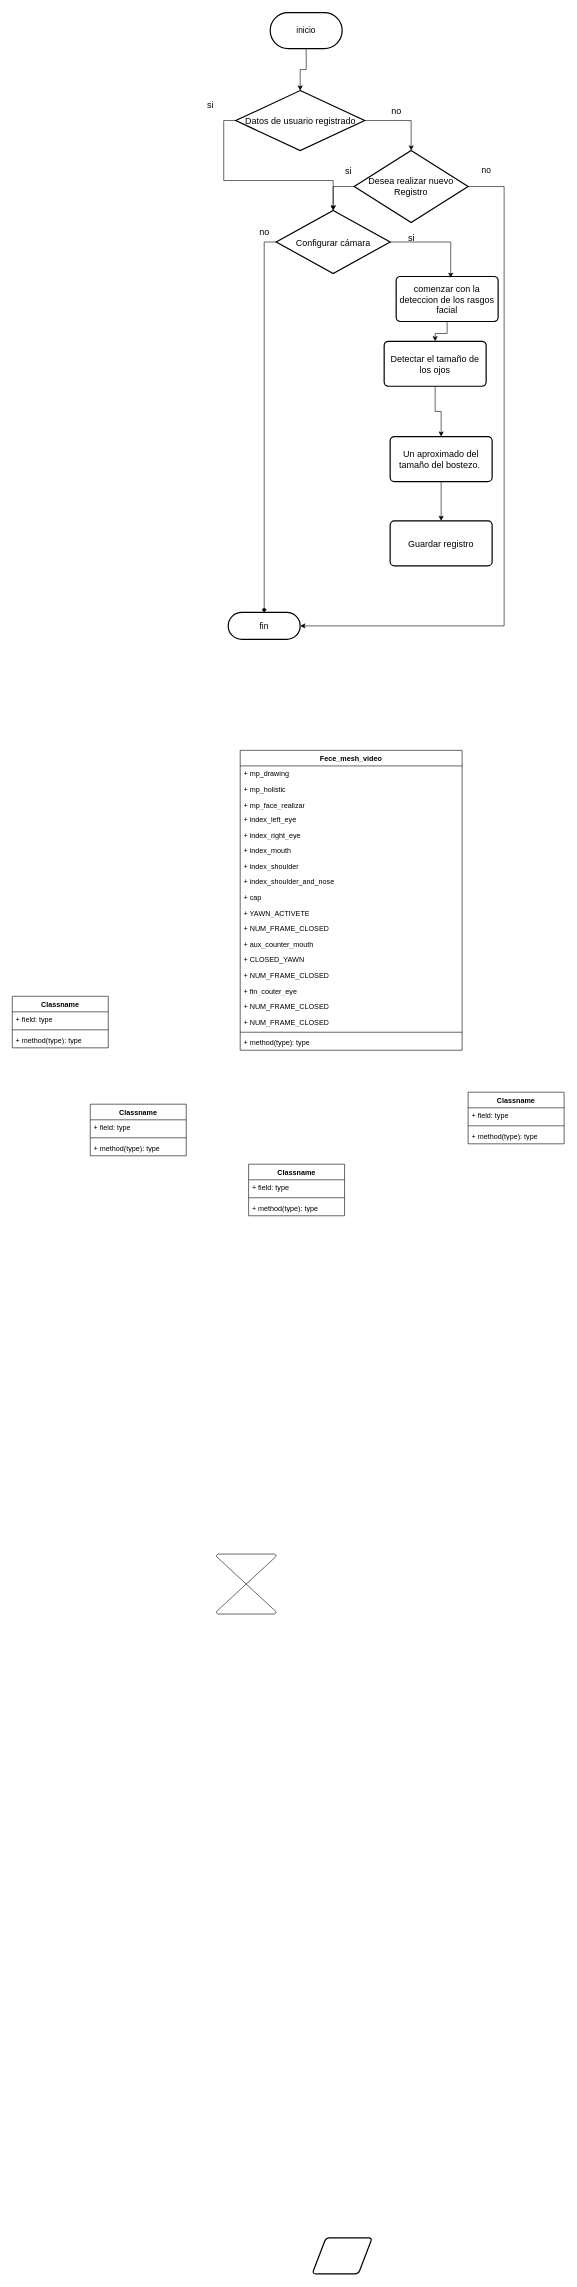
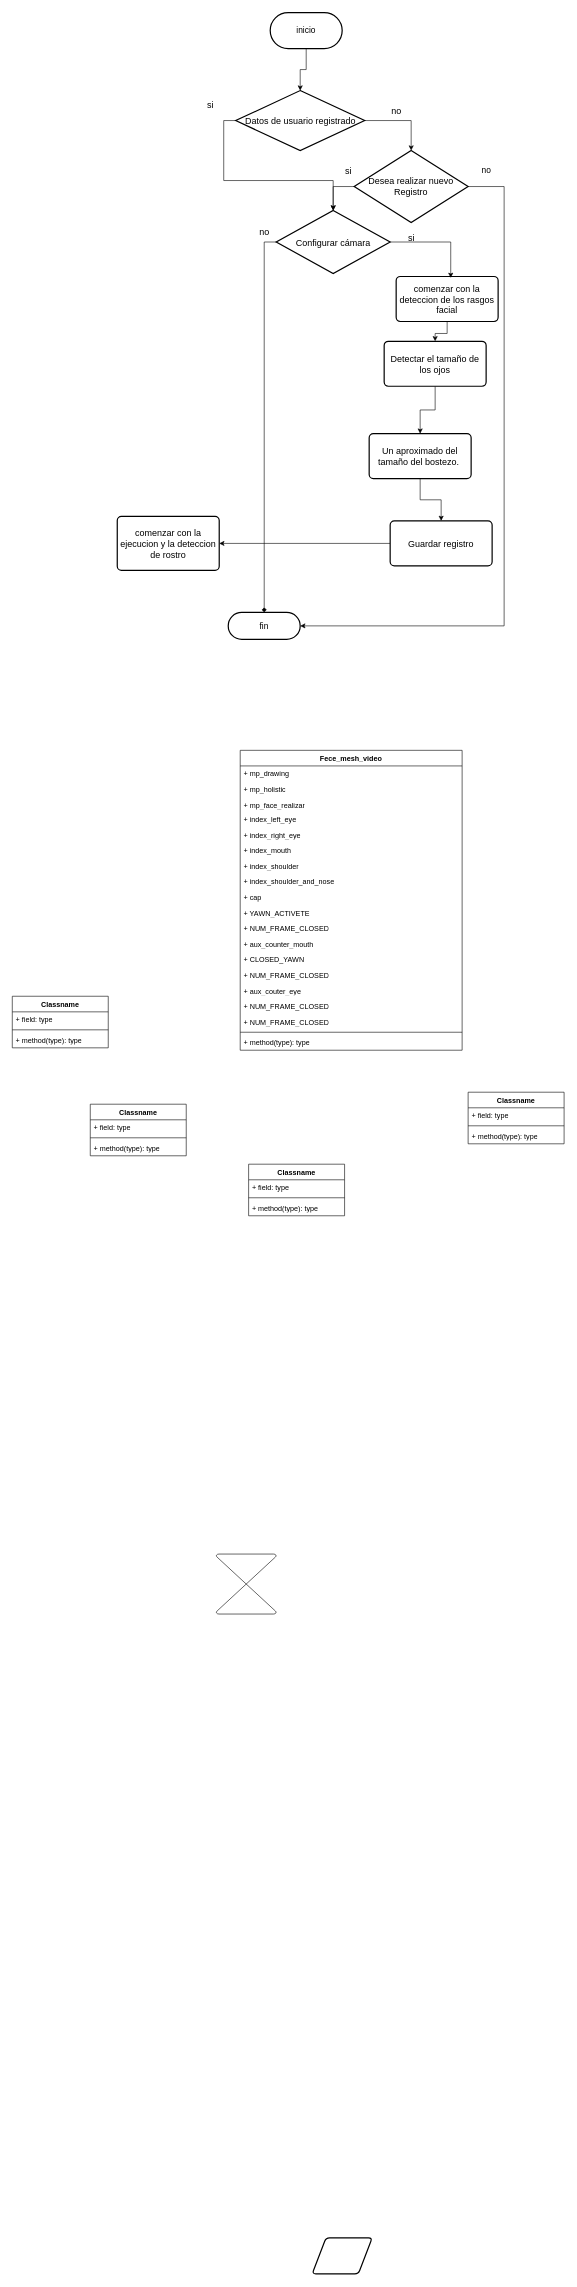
(441, 459) -> (420, 456)
none -> (168, 543)
none -> (307, 543)
(274, 992) -> (275, 992)
